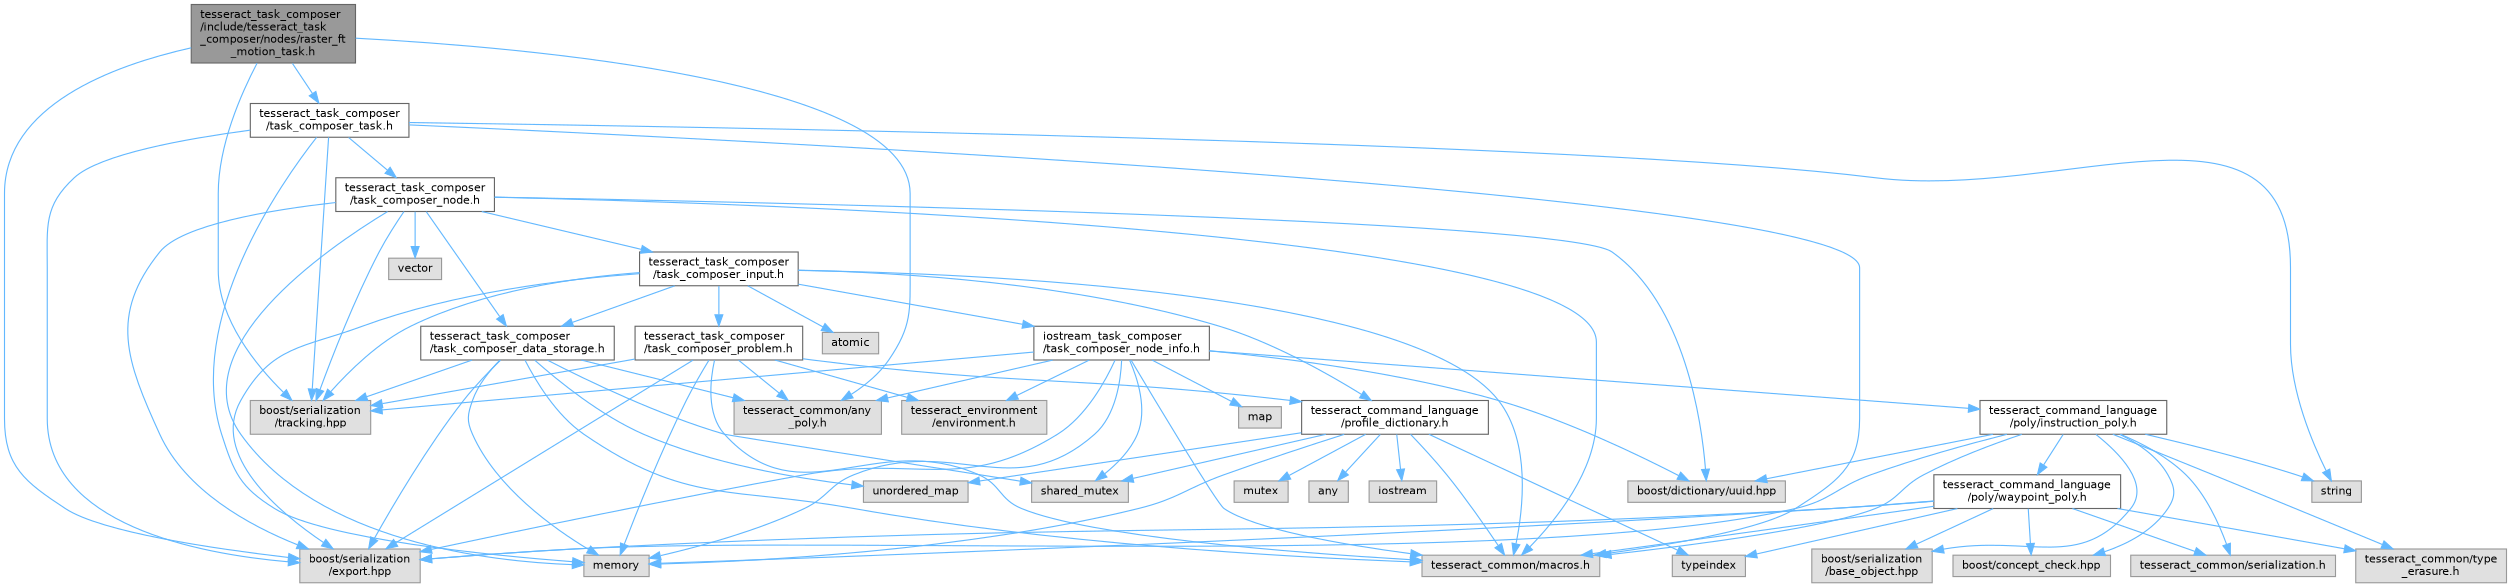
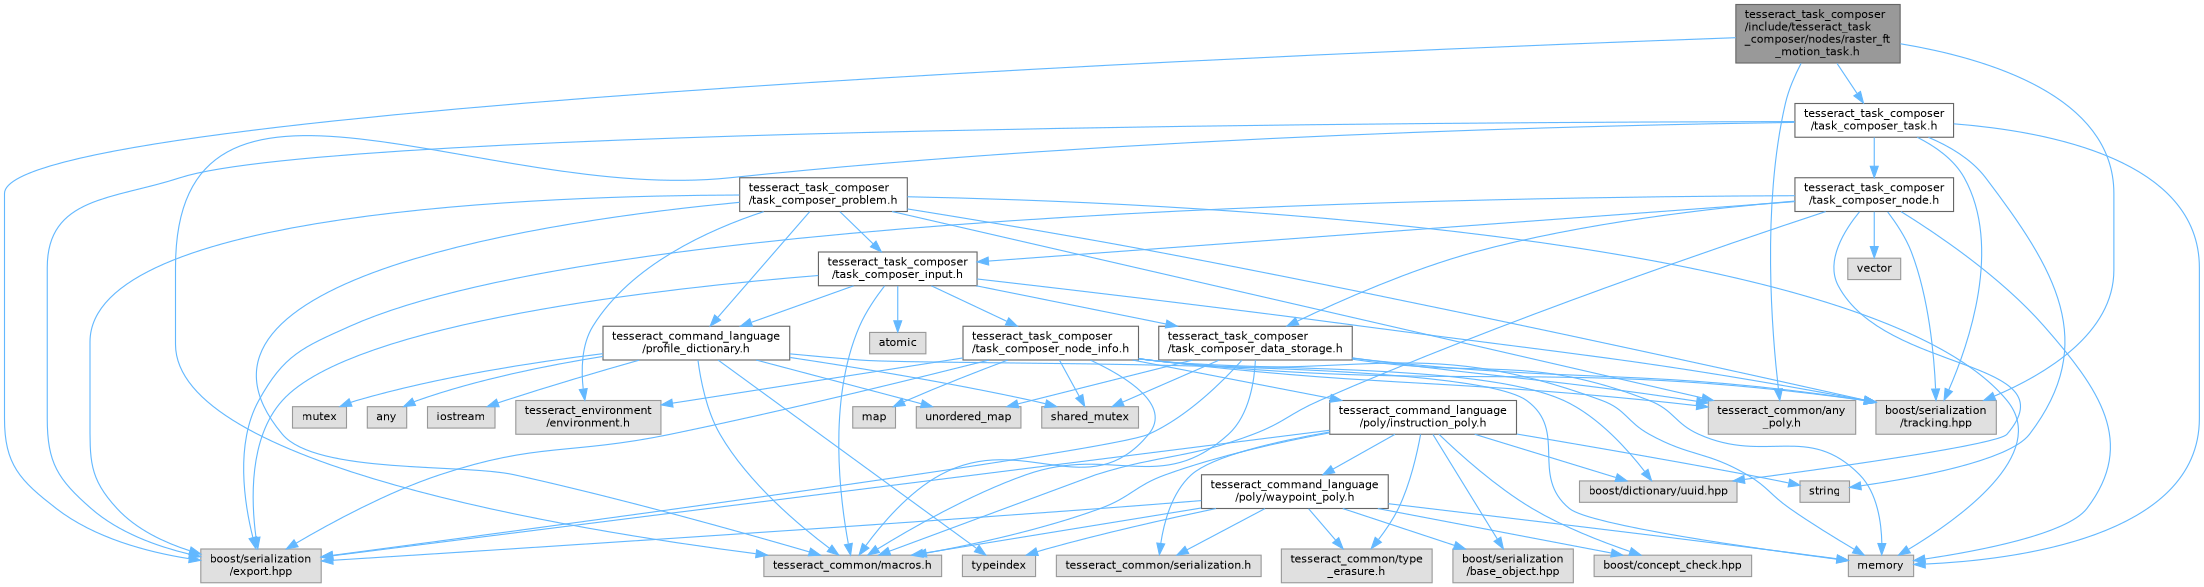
(719, 300) -> (855, 226)
(1122, 343) -> (1051, 343)
